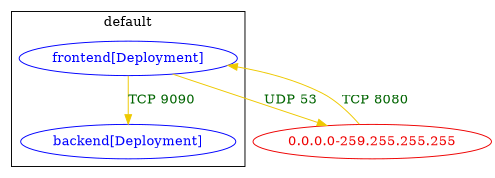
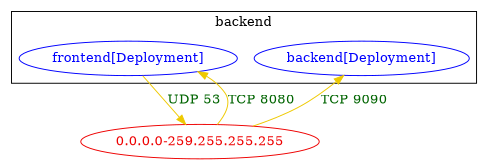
(128, 22) -> (244, 22)
(128, 95) -> (297, 108)
